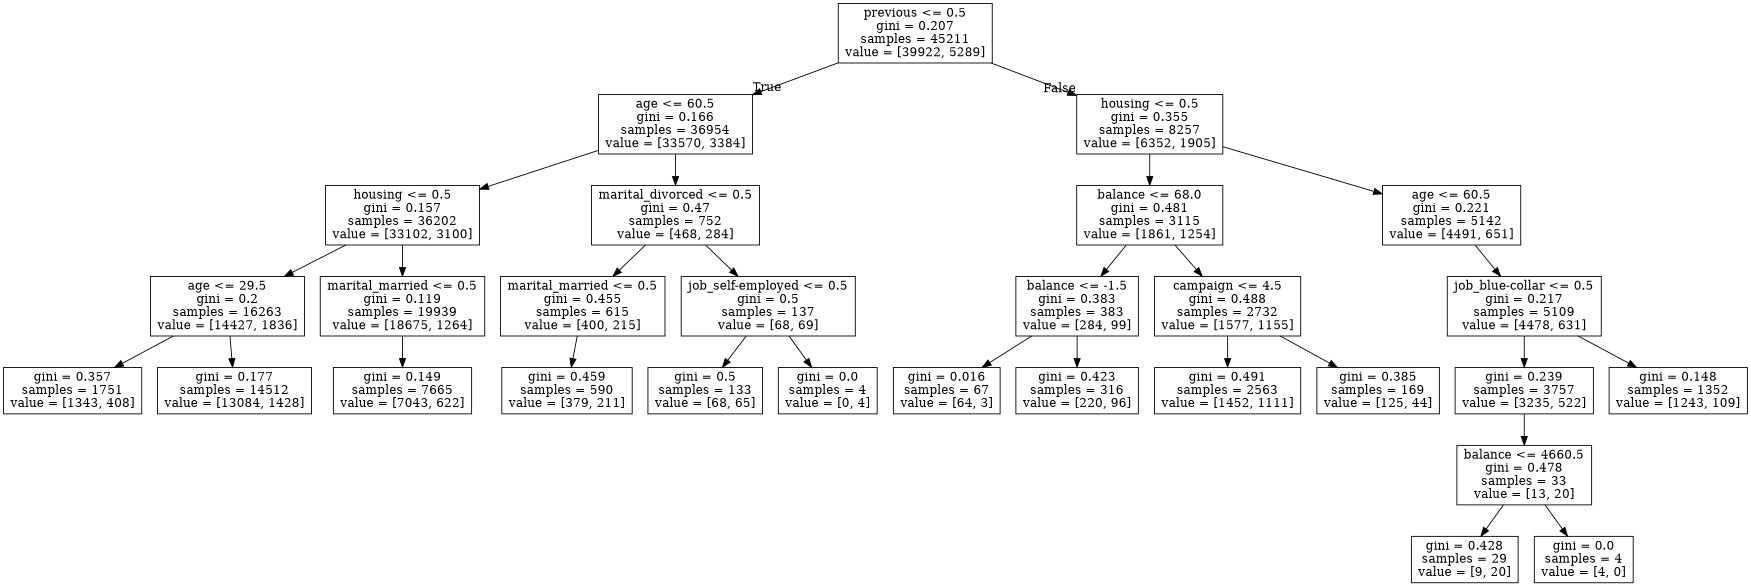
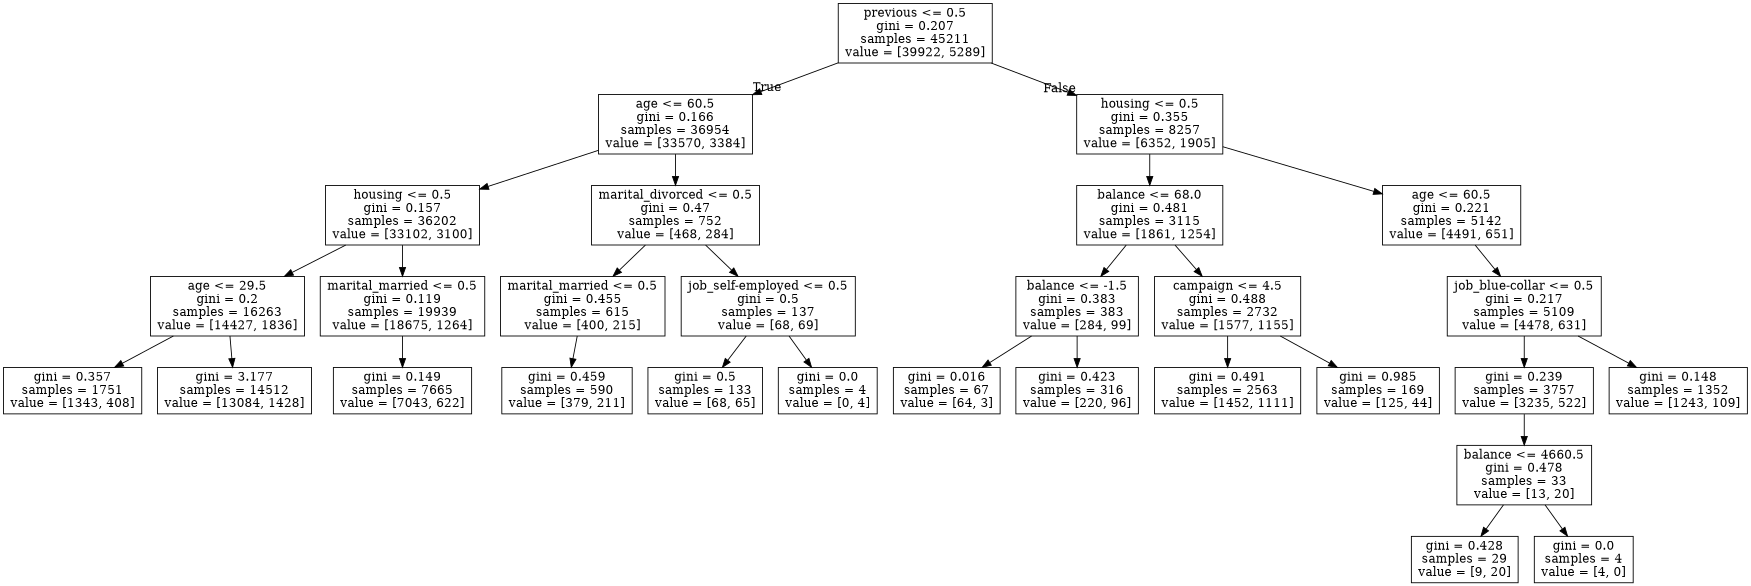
(234, 391) -> (234, 391)
(1378, 391) -> (1378, 391)
